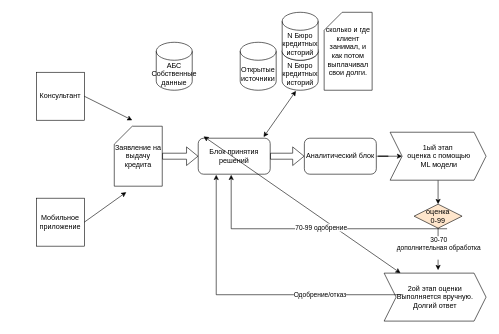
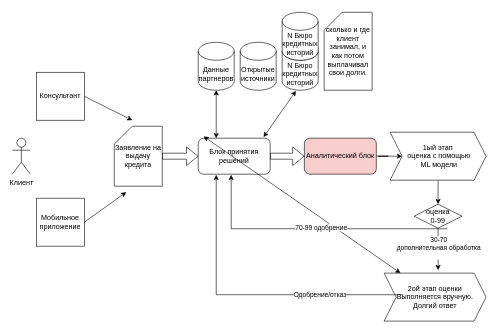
(174, 66) -> none
none -> (216, 66)
none -> (216, 133)
none -> (21, 156)
(341, 156) -> (341, 156)
(438, 216) -> (438, 216)
